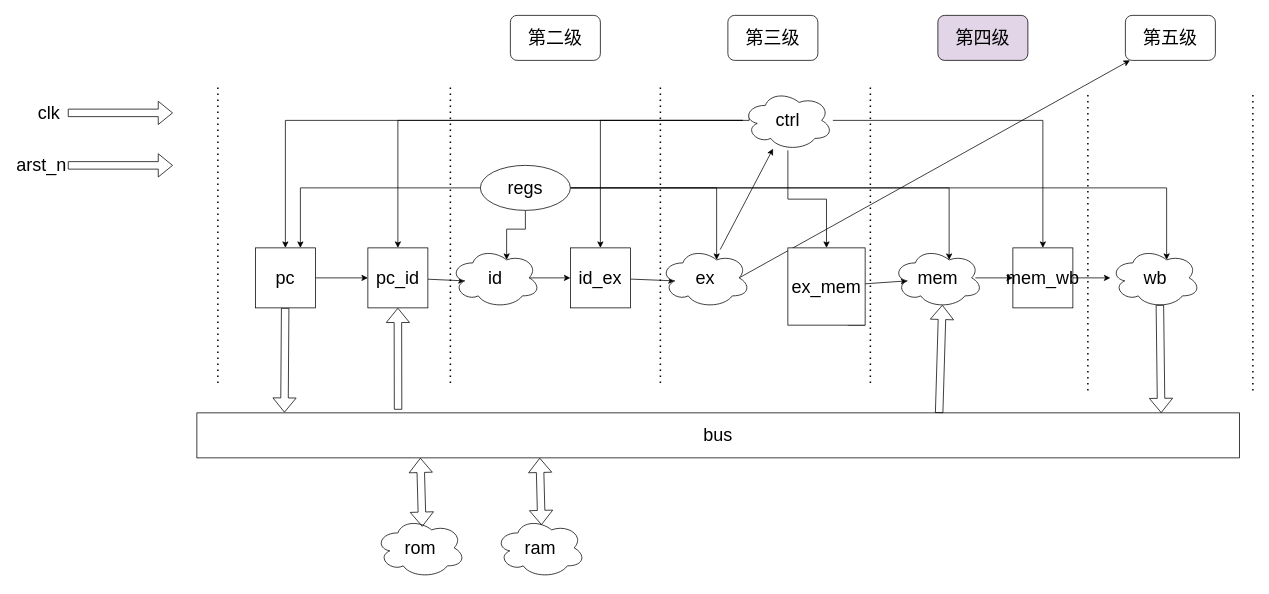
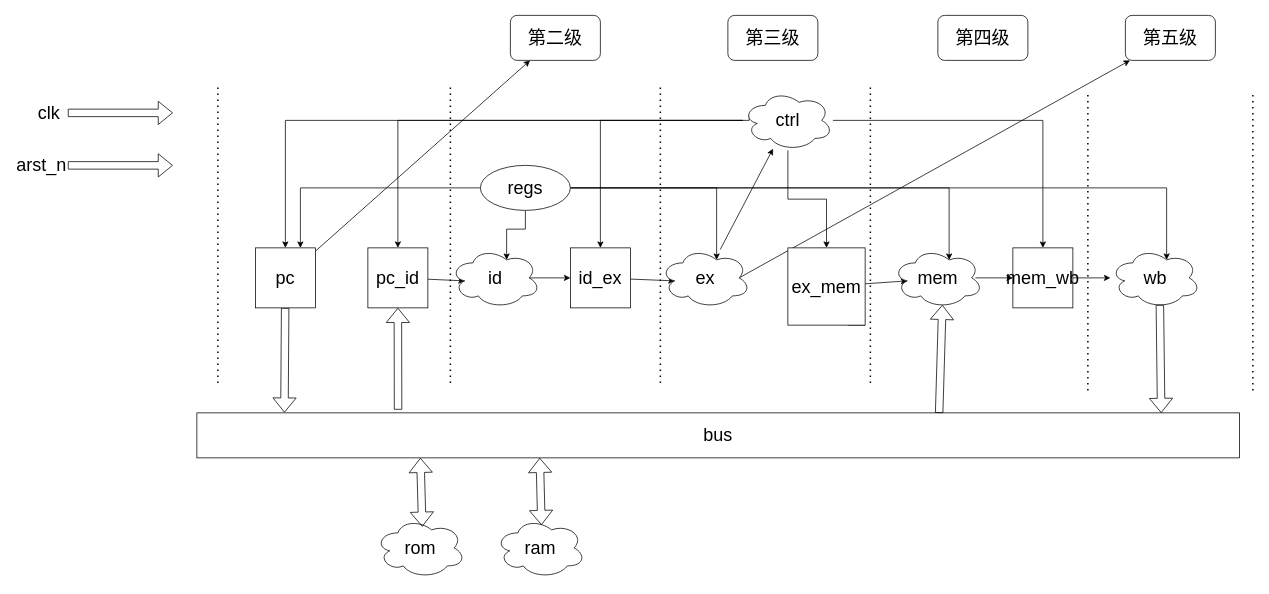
(983, 38) -> (983, 38)
(361, 278) -> (421, 157)
